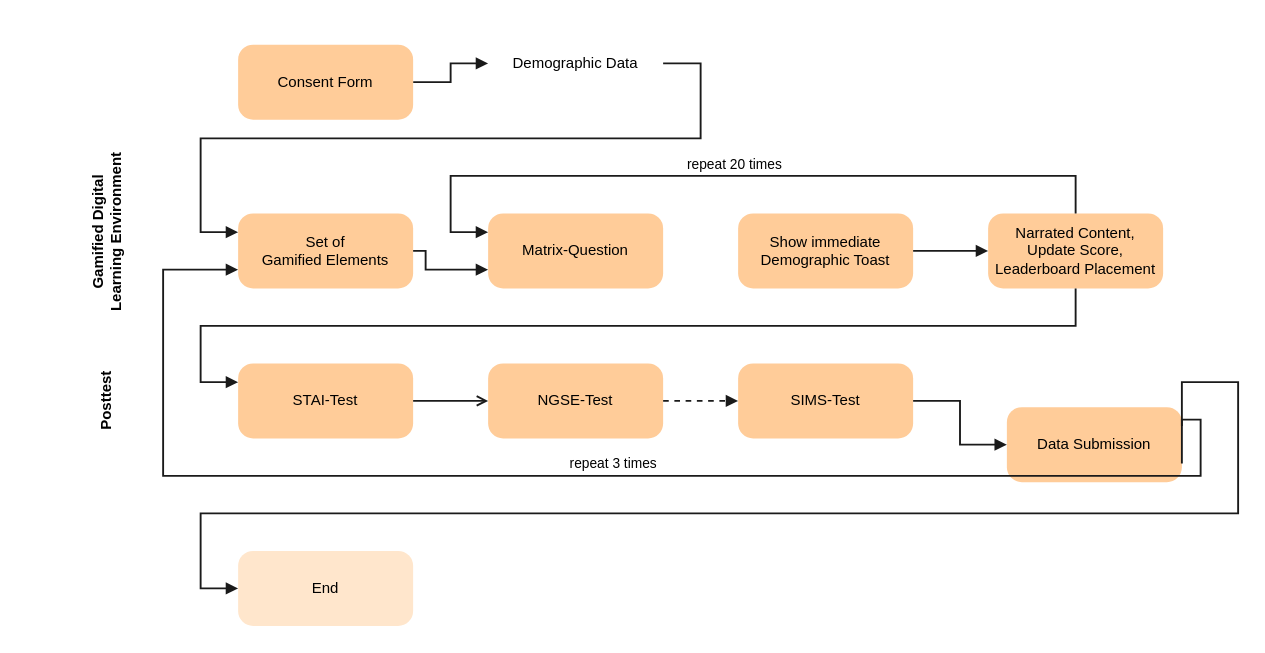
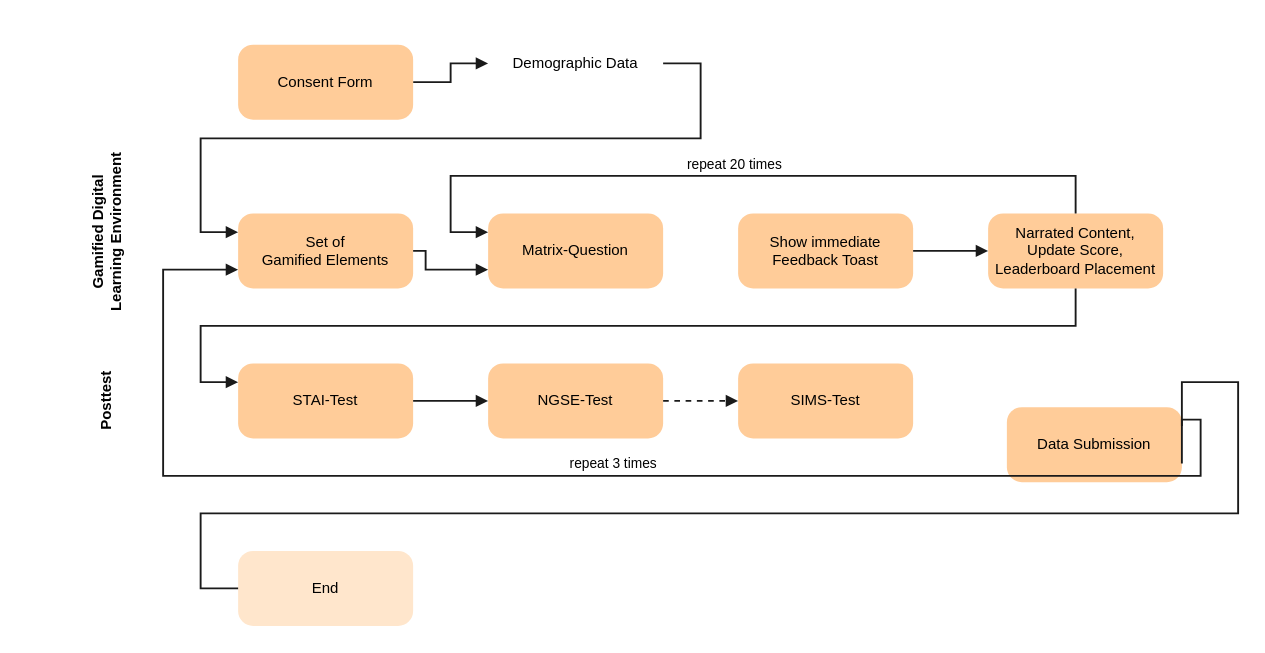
(826, 251) -> (826, 251)
(478, 401) -> (475, 401)
(960, 417) -> none
(225, 588) -> (230, 588)
